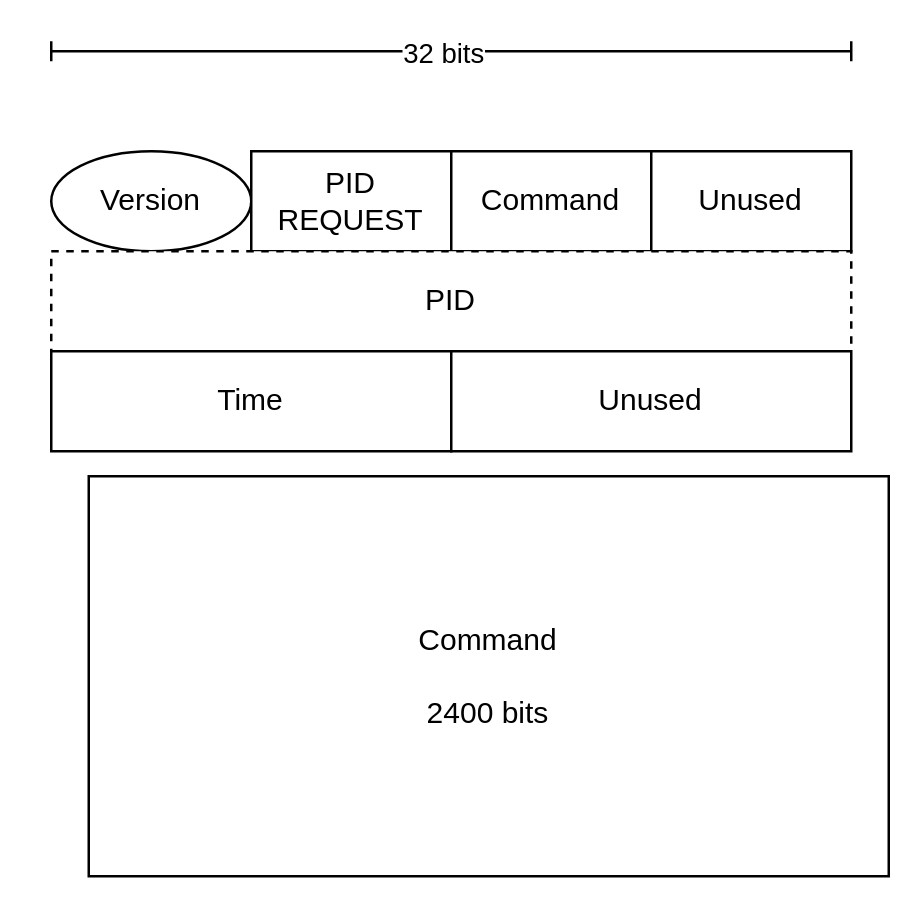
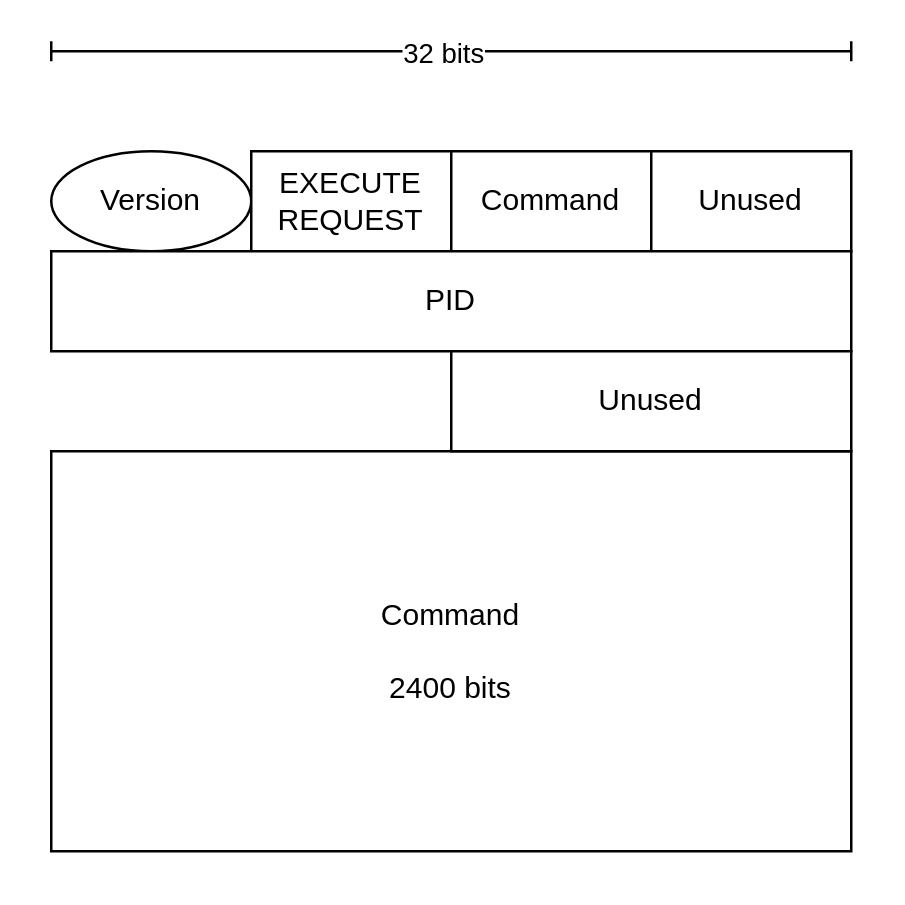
(351, 201) -> (351, 201)
(451, 301) -> (451, 301)
(251, 401) -> none
(489, 676) -> (451, 651)
